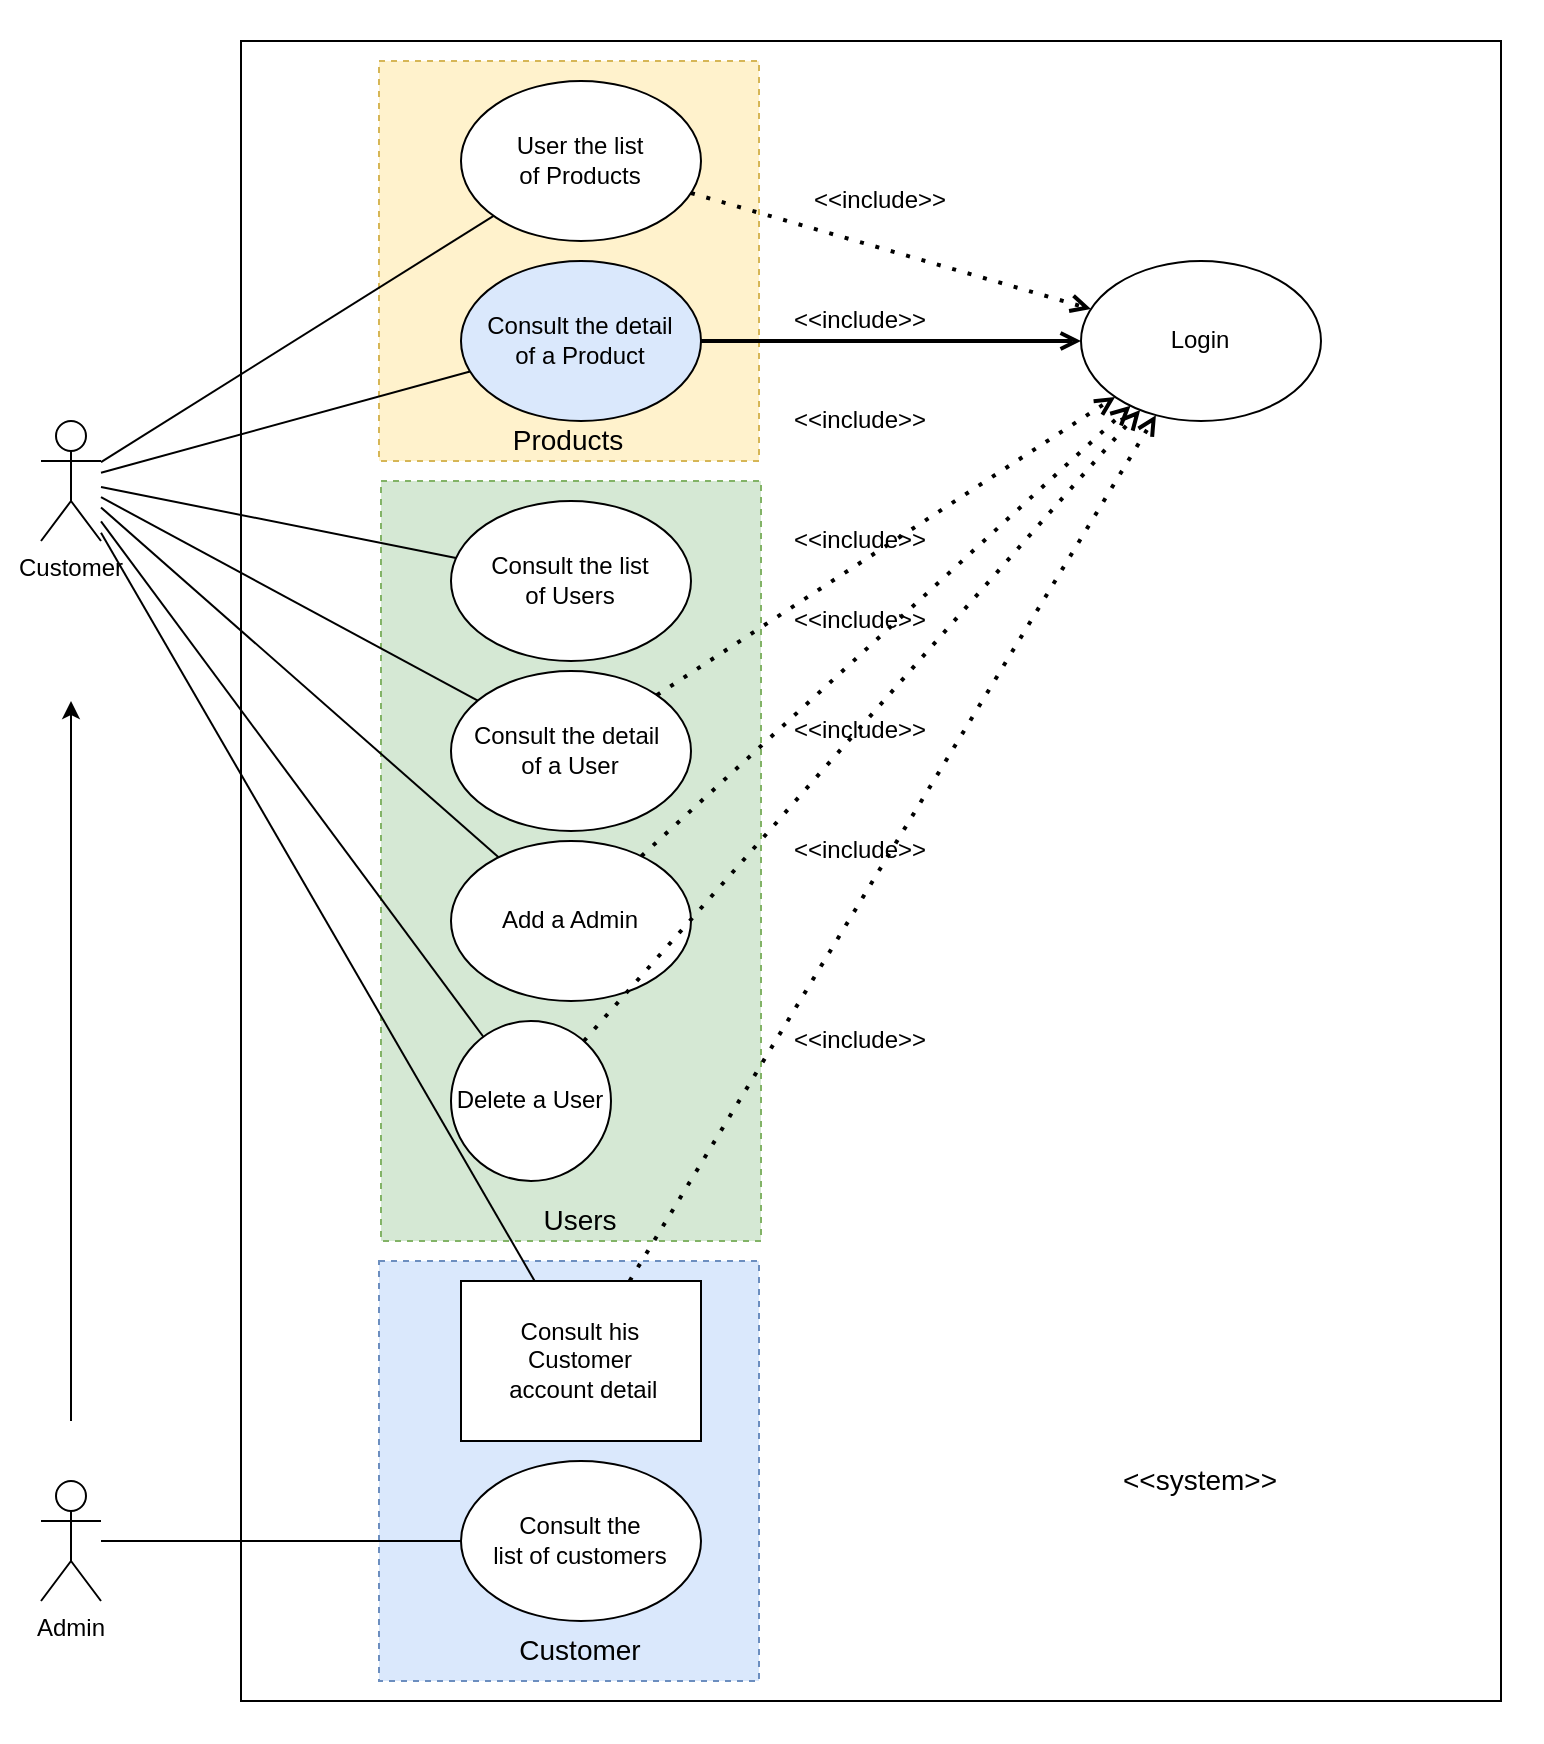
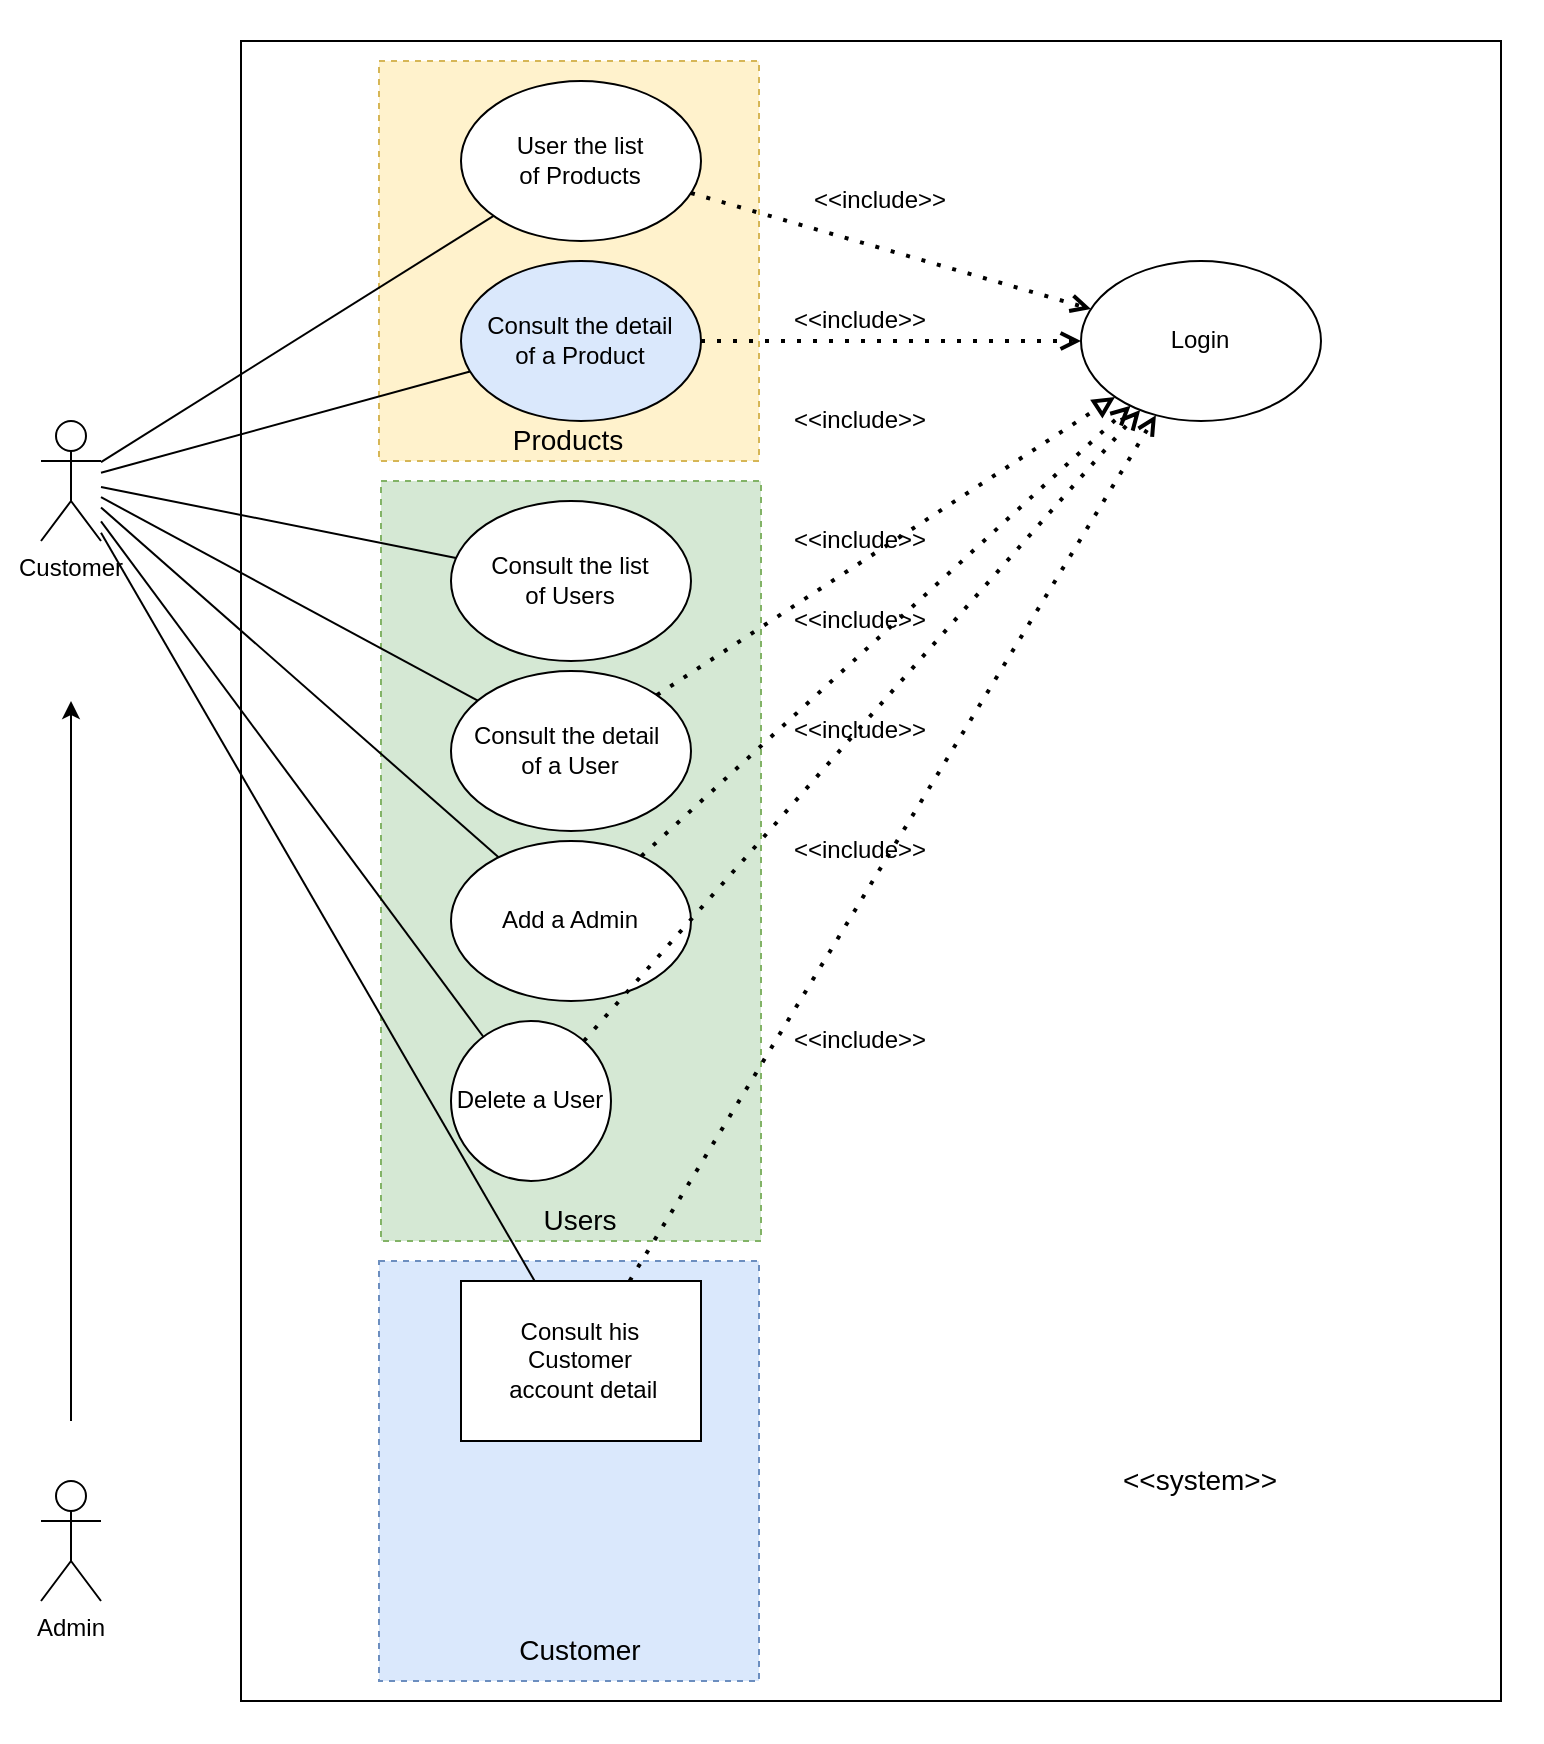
(886, 341) -> (886, 341)
(1099, 407) -> (1096, 409)
(281, 1541) -> none
(581, 1541) -> none
